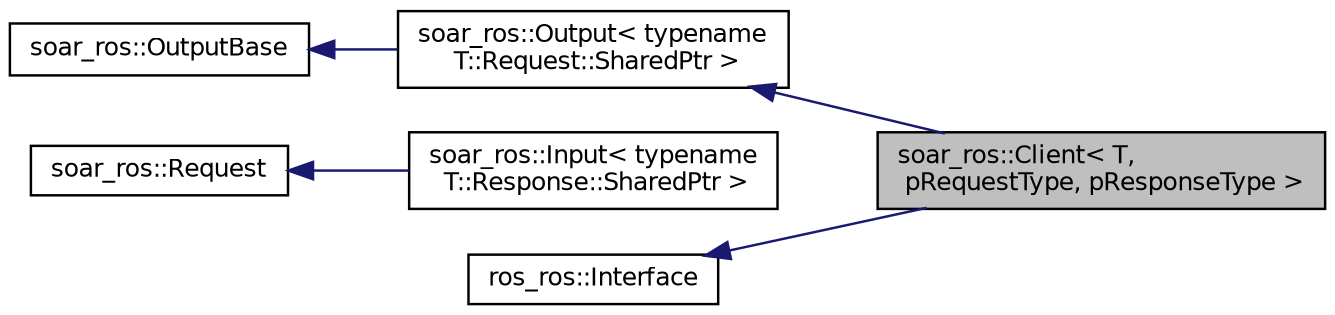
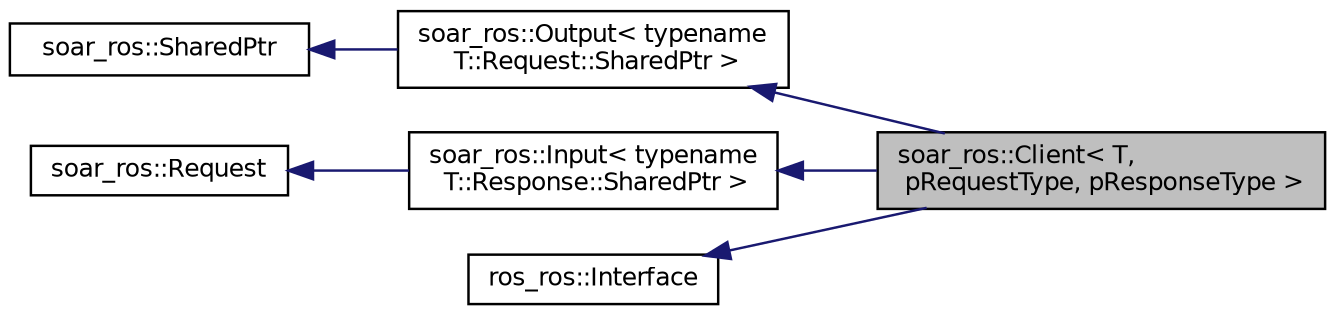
(159, 49) -> (159, 49)
none -> (840, 171)
